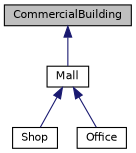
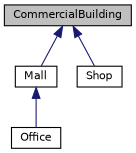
(49, 112) -> (86, 51)
